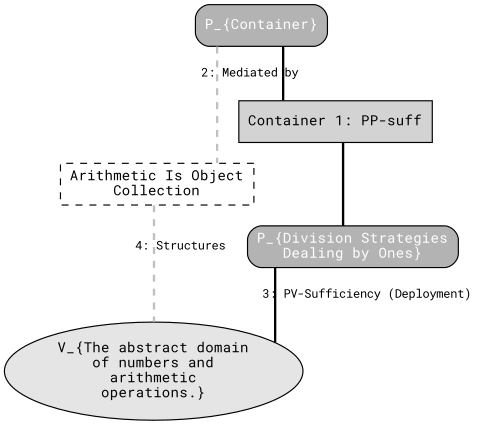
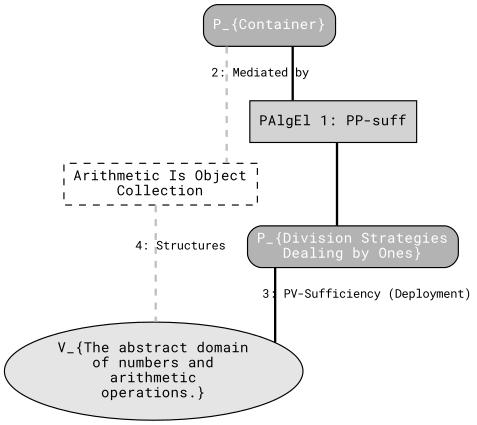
(336, 122) -> (333, 122)
